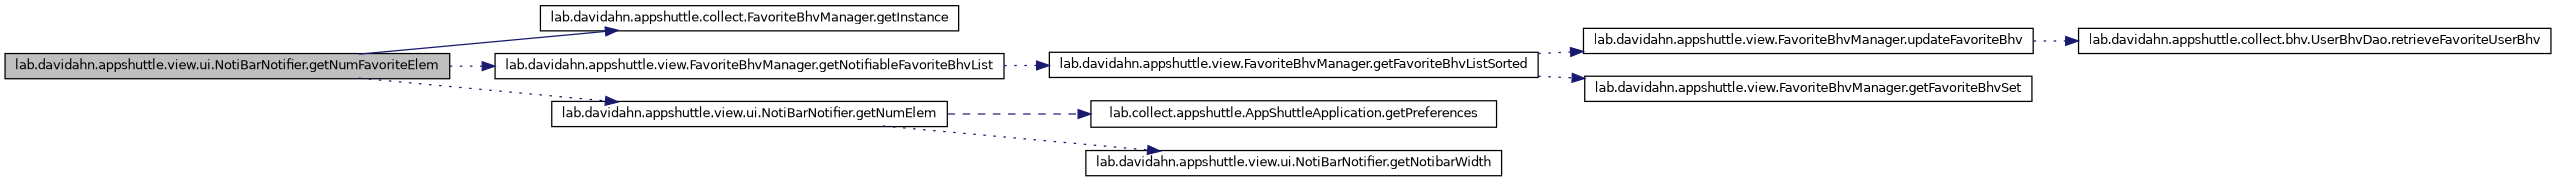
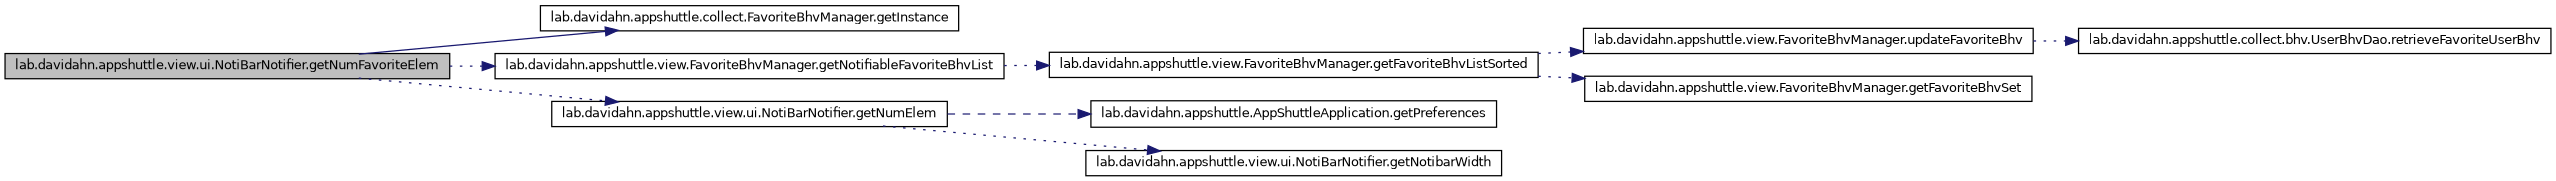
(1294, 114) -> (1294, 114)
